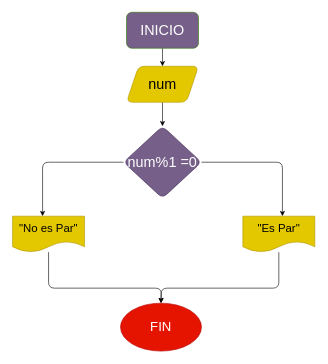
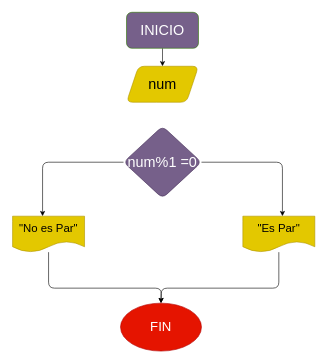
(162, 112) -> none
